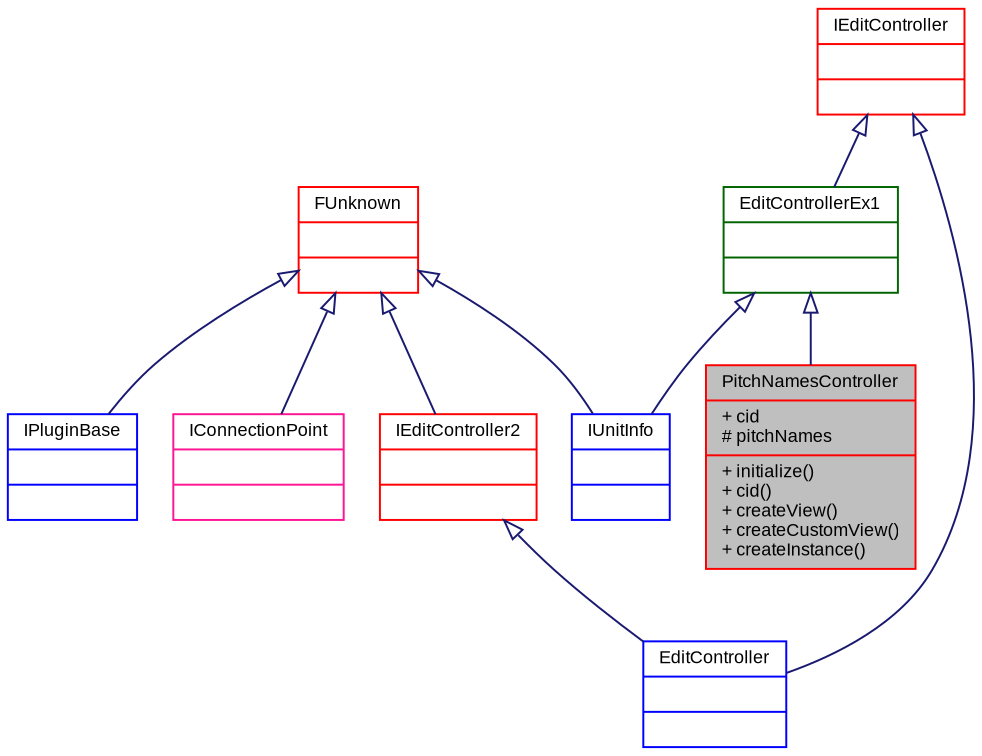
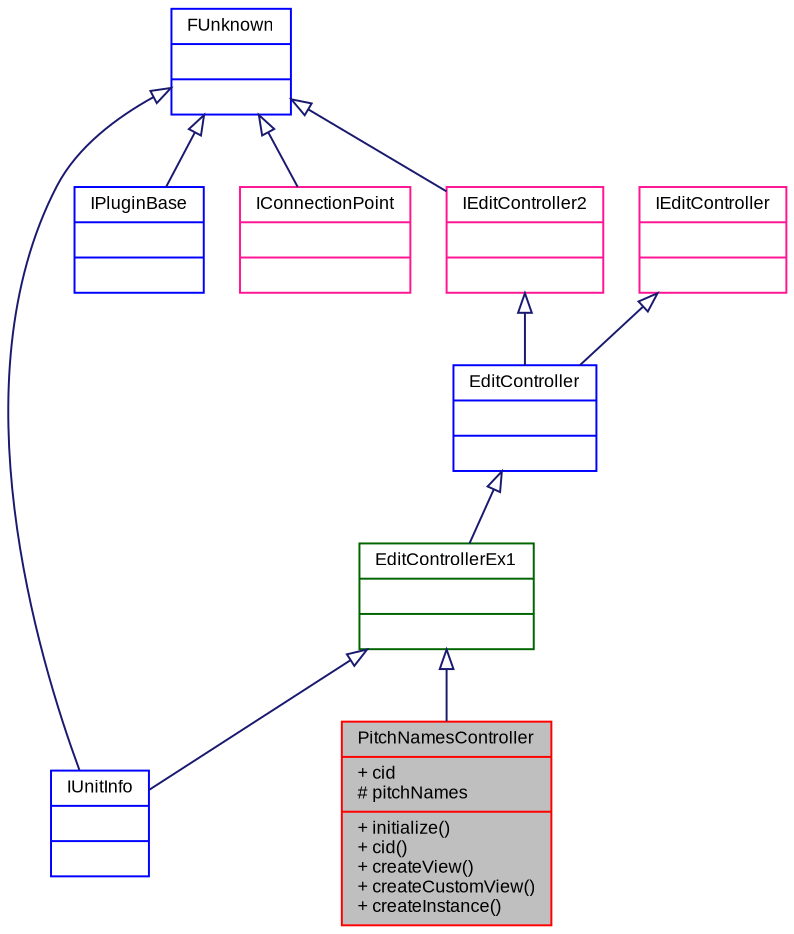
(891, 62) -> (713, 240)
(847, 160) -> (482, 516)
(358, 240) -> (231, 62)
(458, 467) -> (525, 240)
